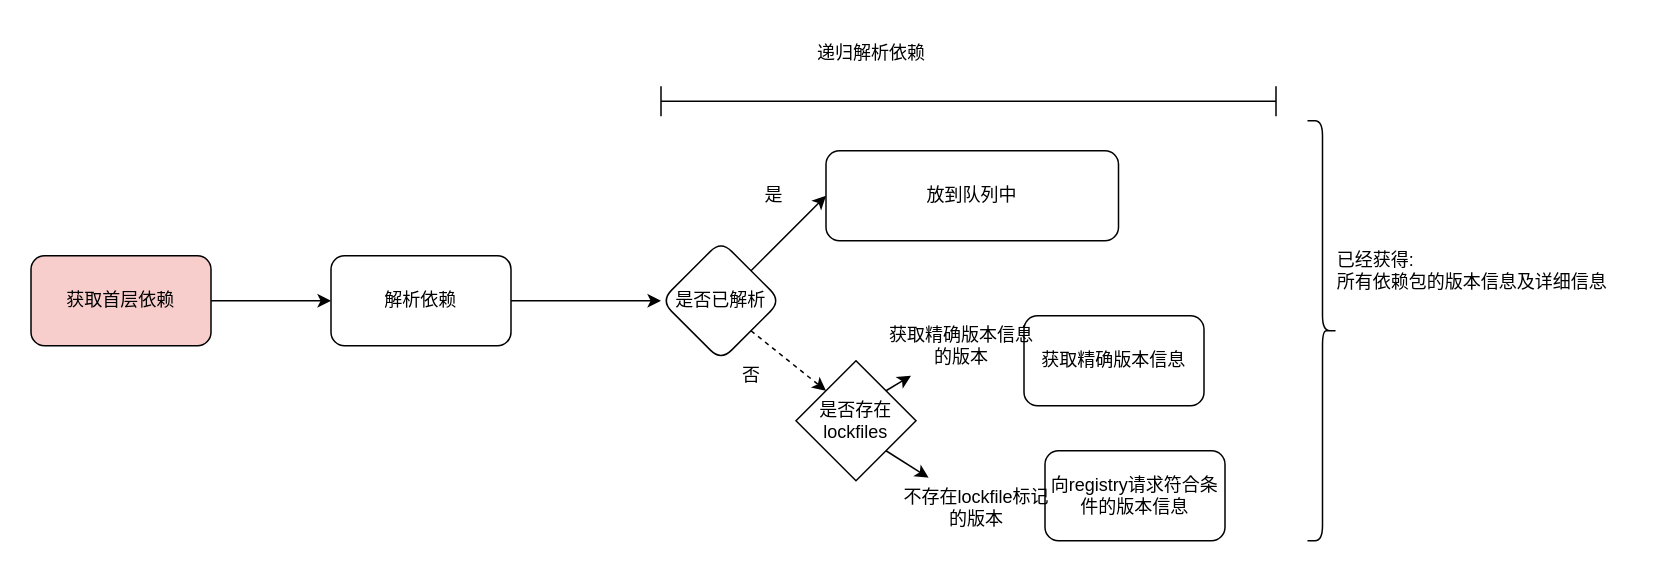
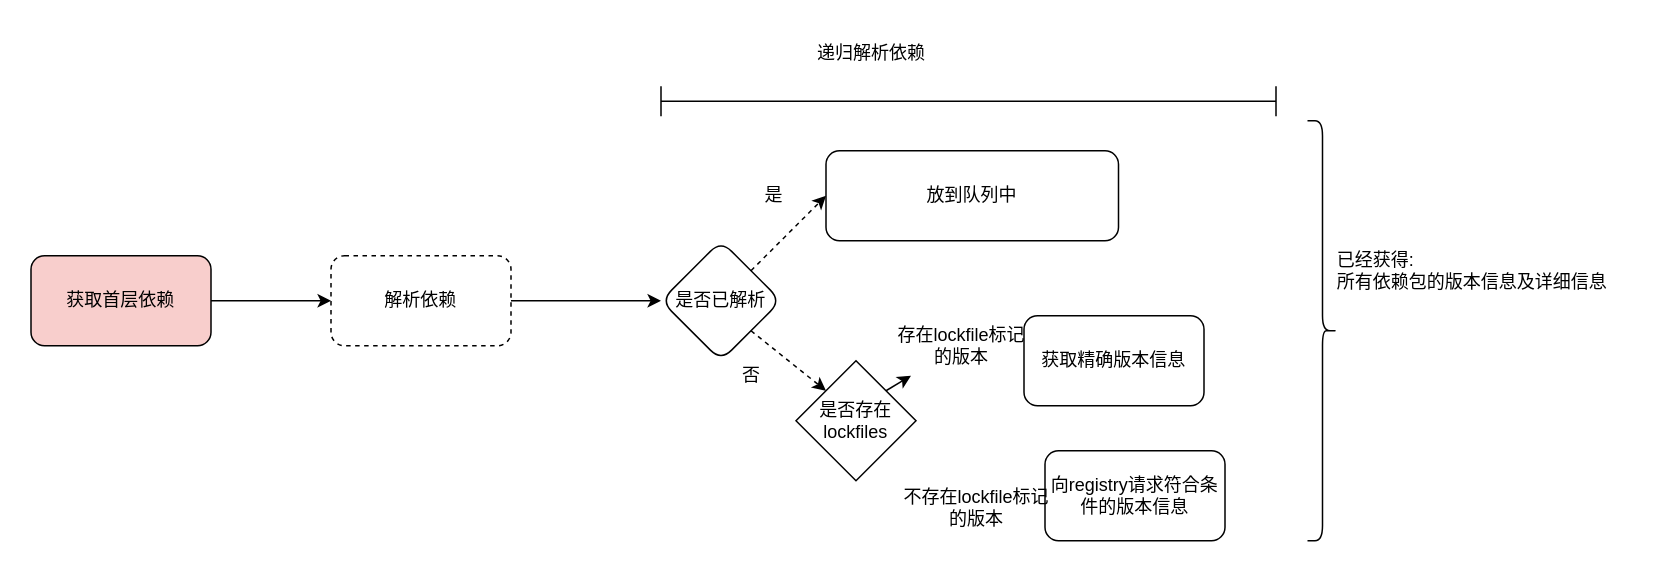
(786, 236) -> (786, 236)
(421, 301) -> (421, 301)
(962, 346) -> (962, 346)
(903, 462) -> none
